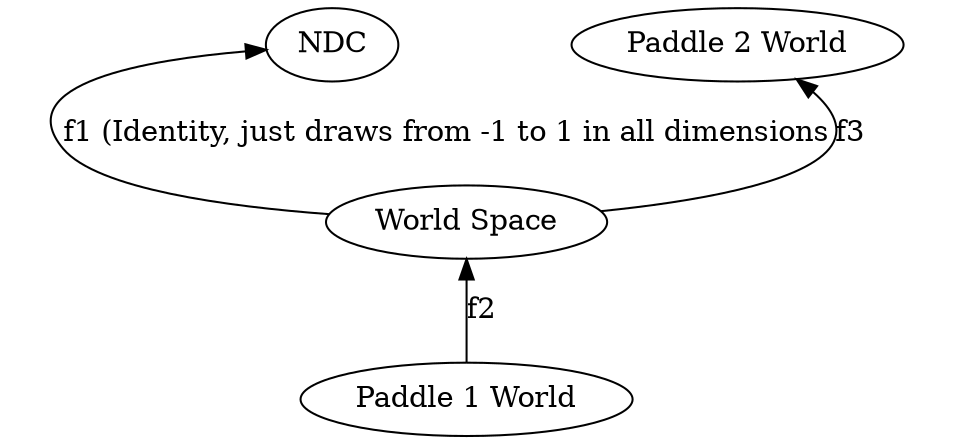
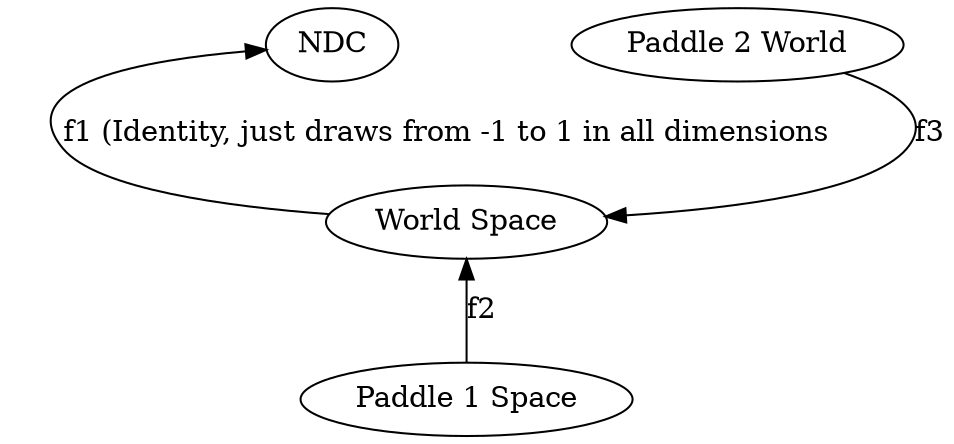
(752, 186) -> (829, 187)
(467, 399) -> (467, 399)
